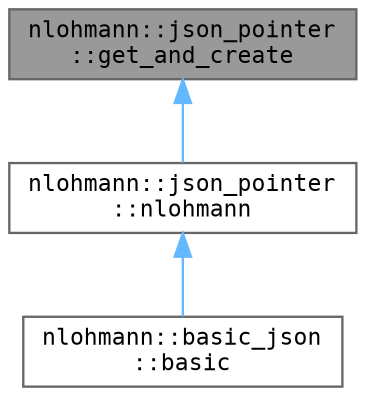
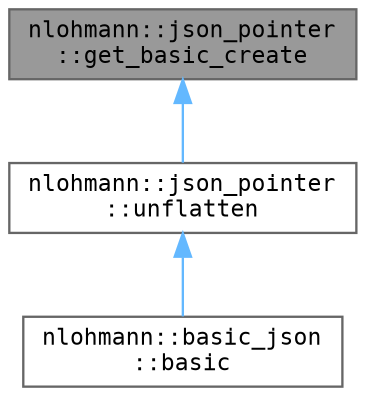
(183, 44) -> (183, 44)
(183, 198) -> (183, 198)
